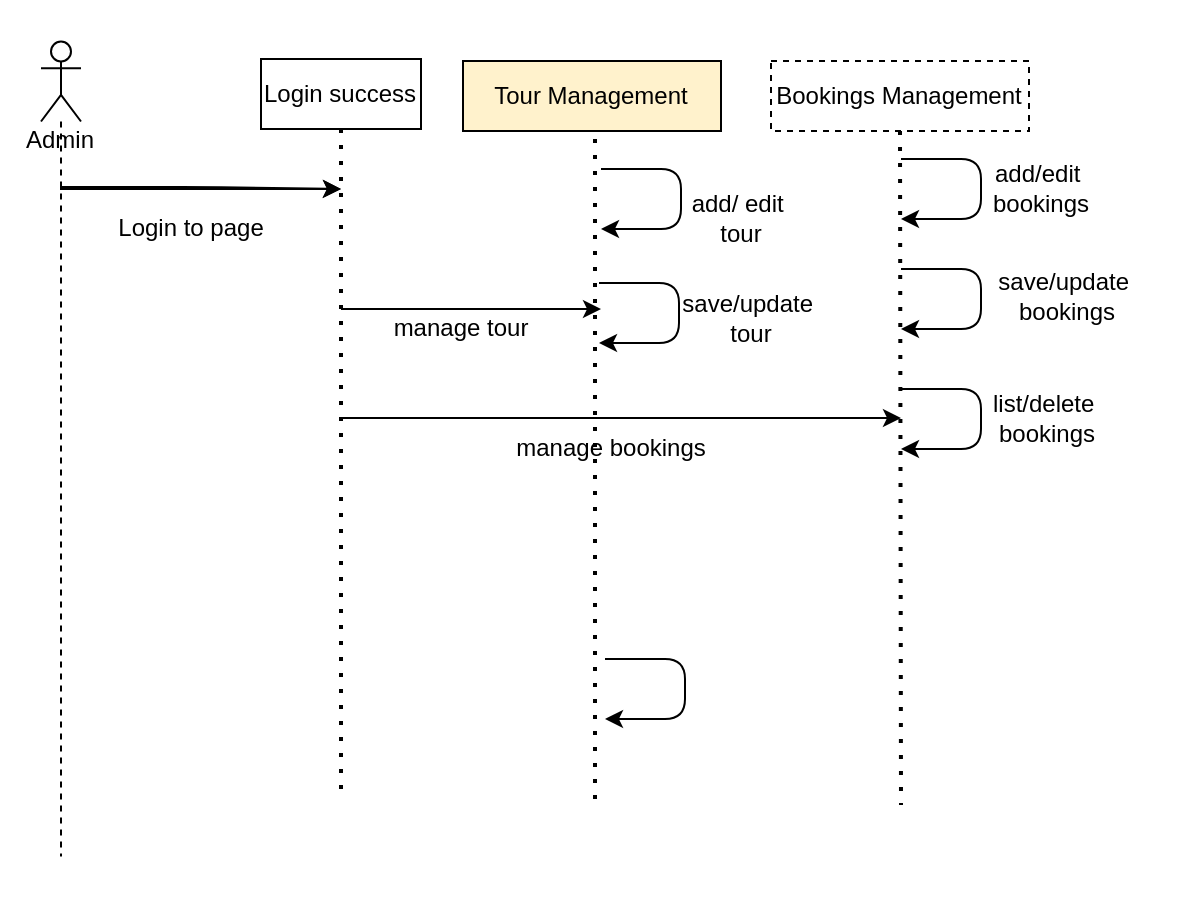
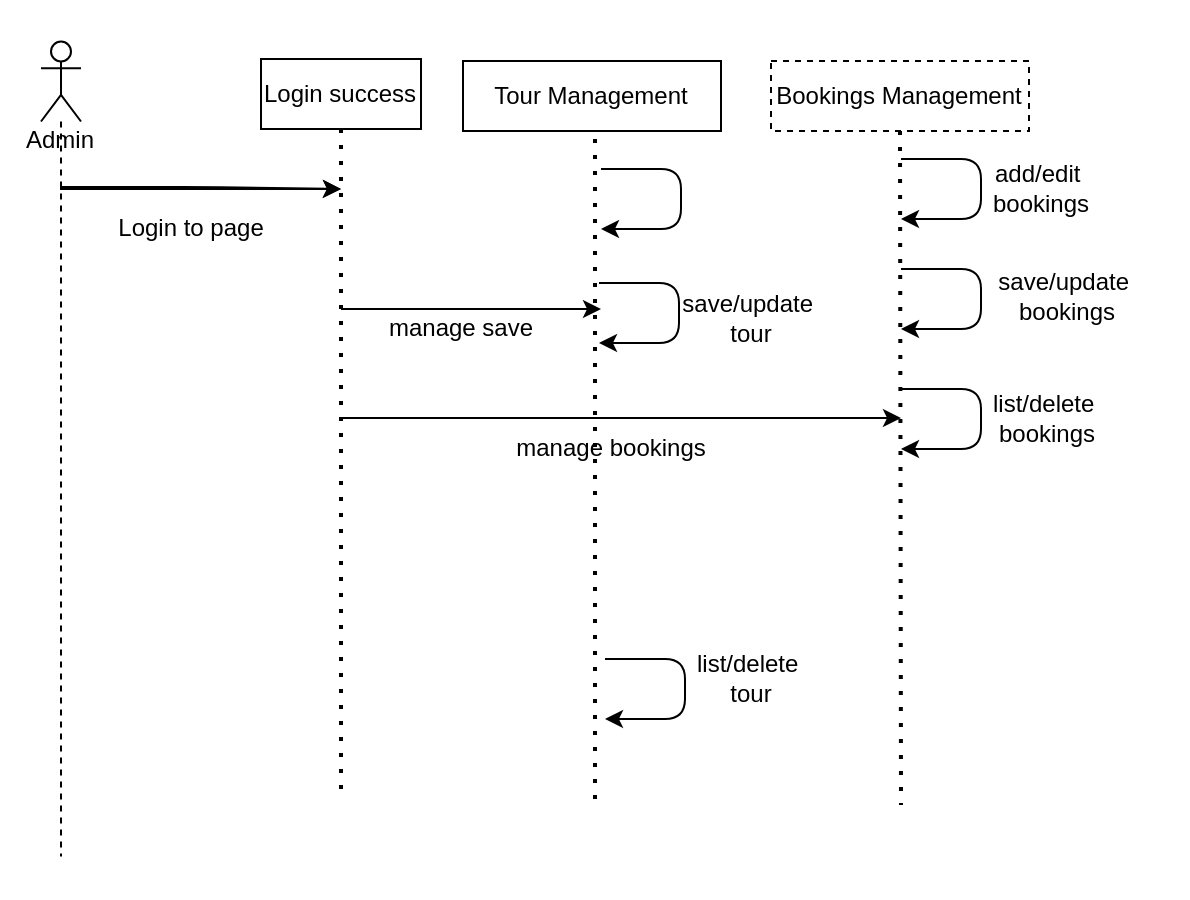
(592, 96) -> (592, 96)
(741, 219) -> none
(462, 329) -> (462, 329)
none -> (751, 679)
